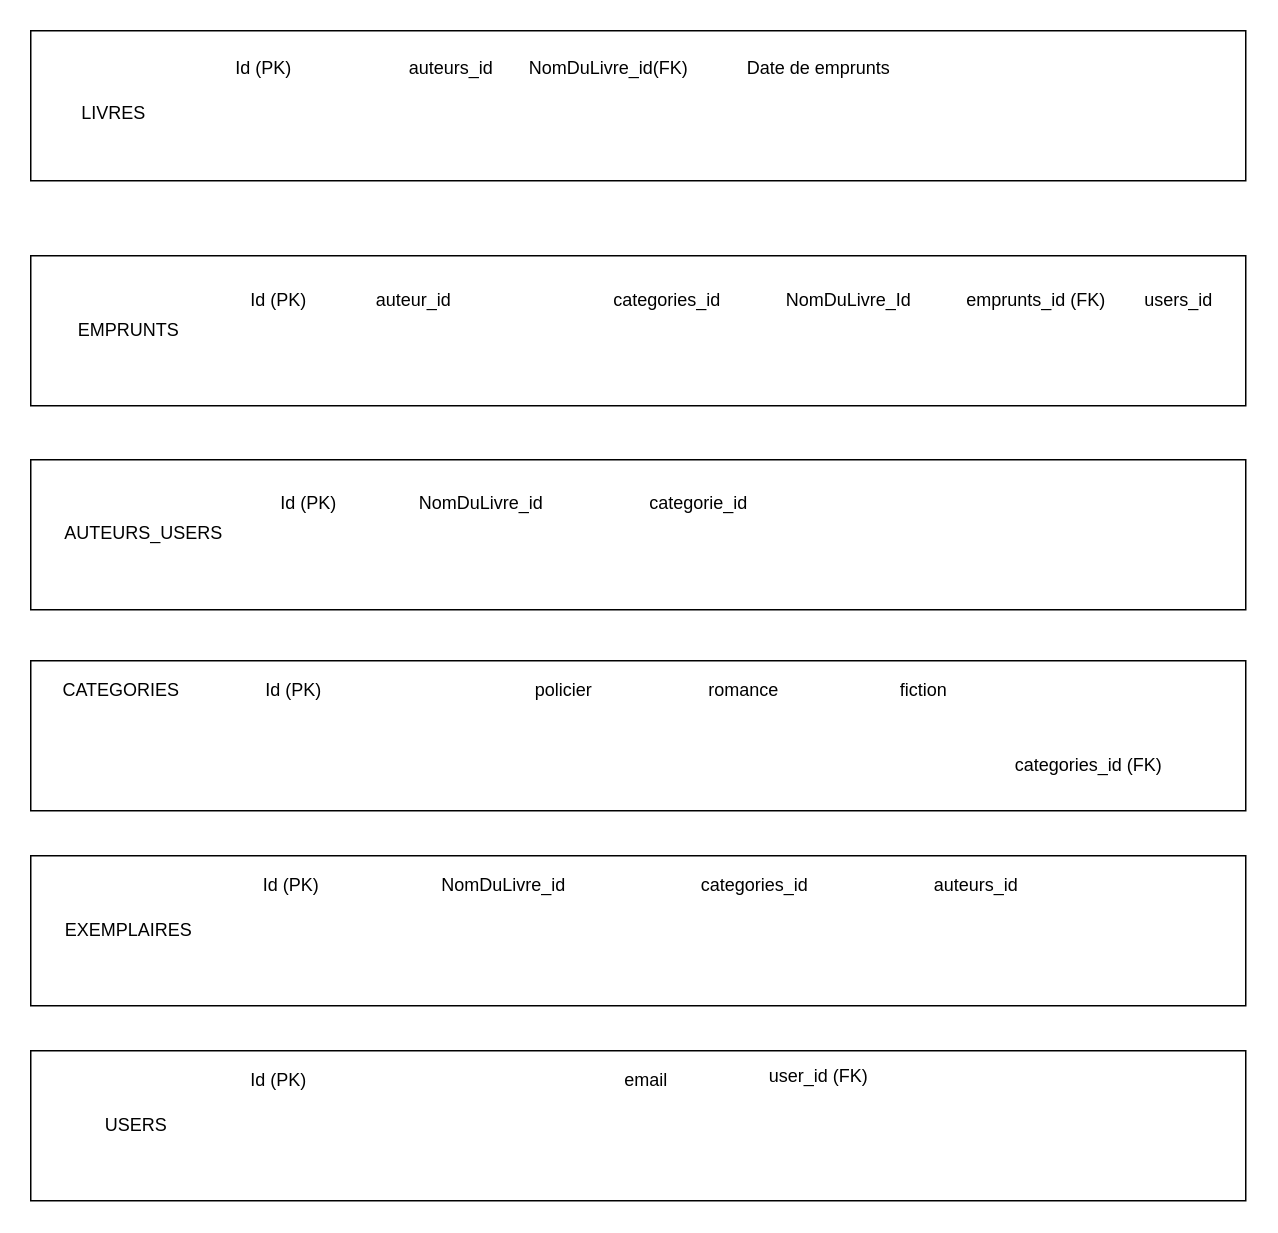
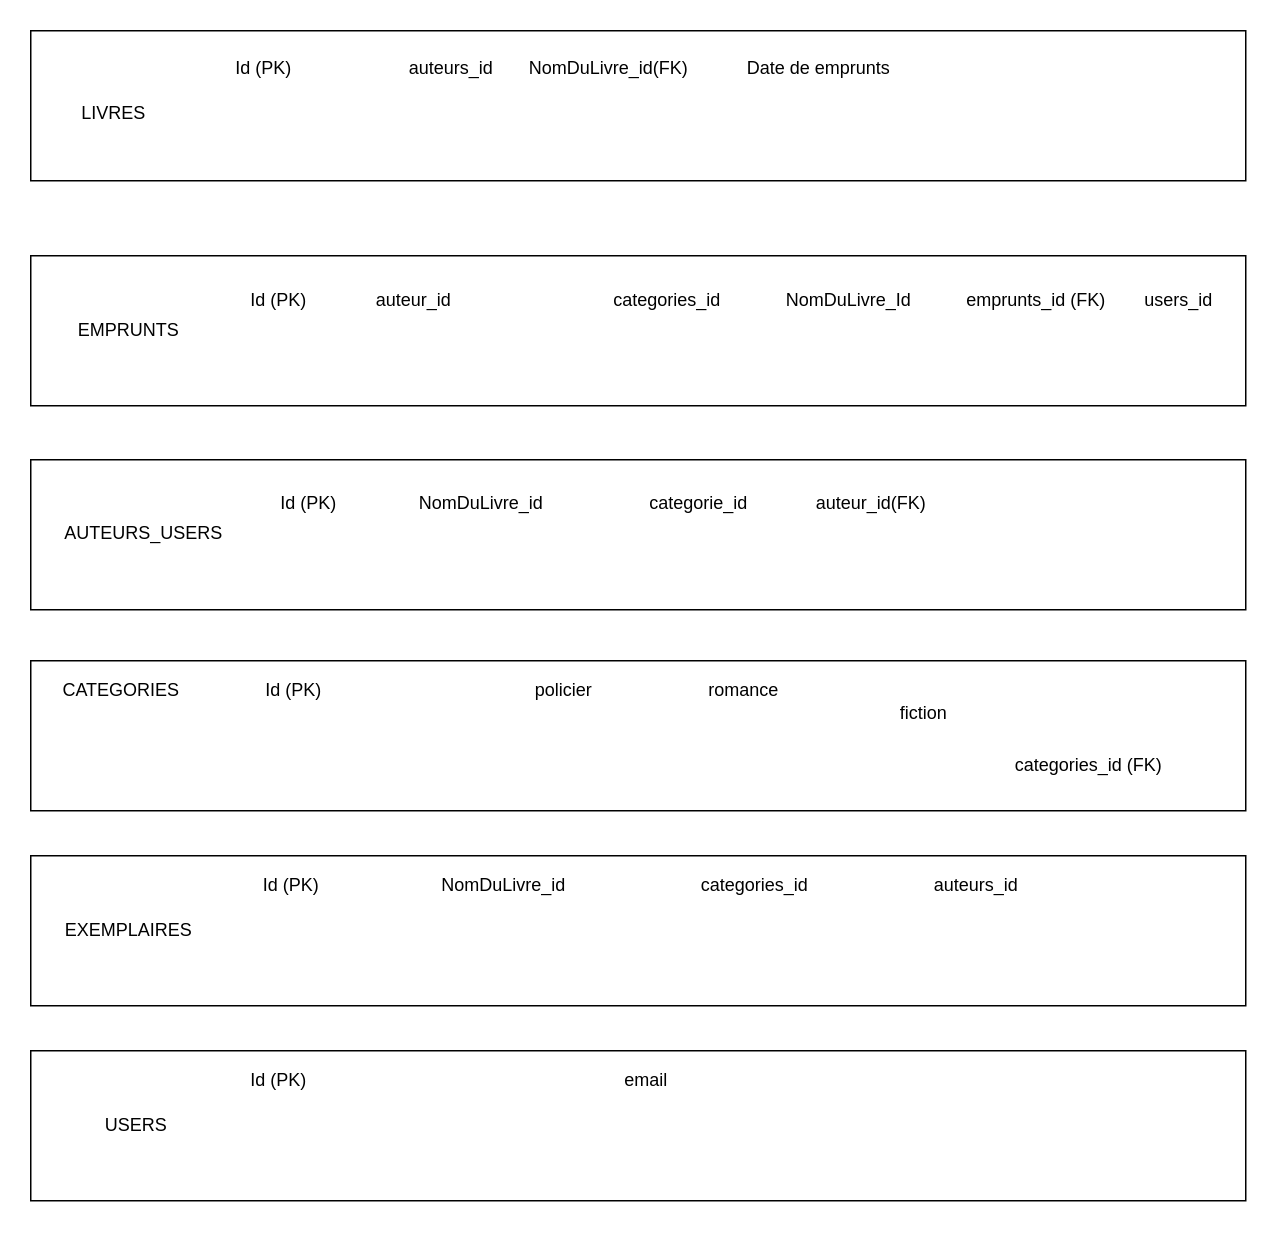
none -> (871, 503)
(923, 691) -> (923, 713)
(818, 1076) -> none
